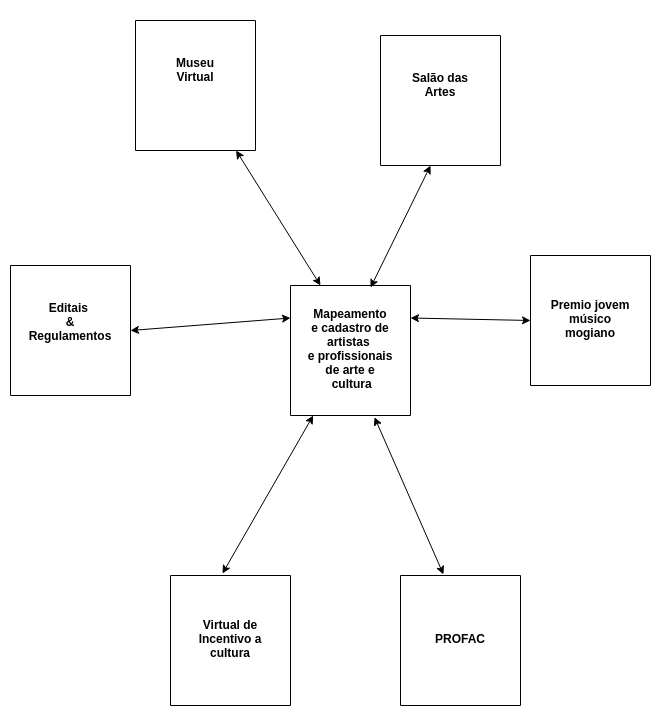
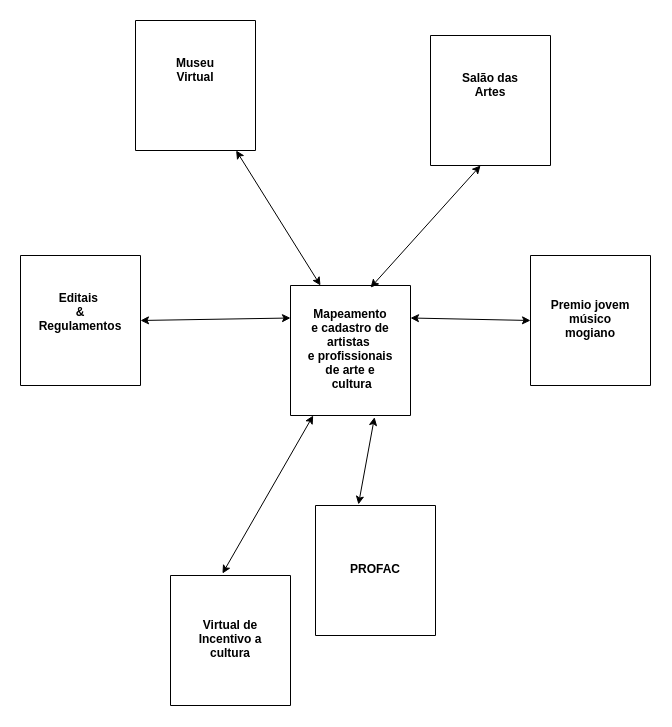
(441, 101) -> (491, 101)
(71, 331) -> (81, 321)
(461, 641) -> (376, 571)
